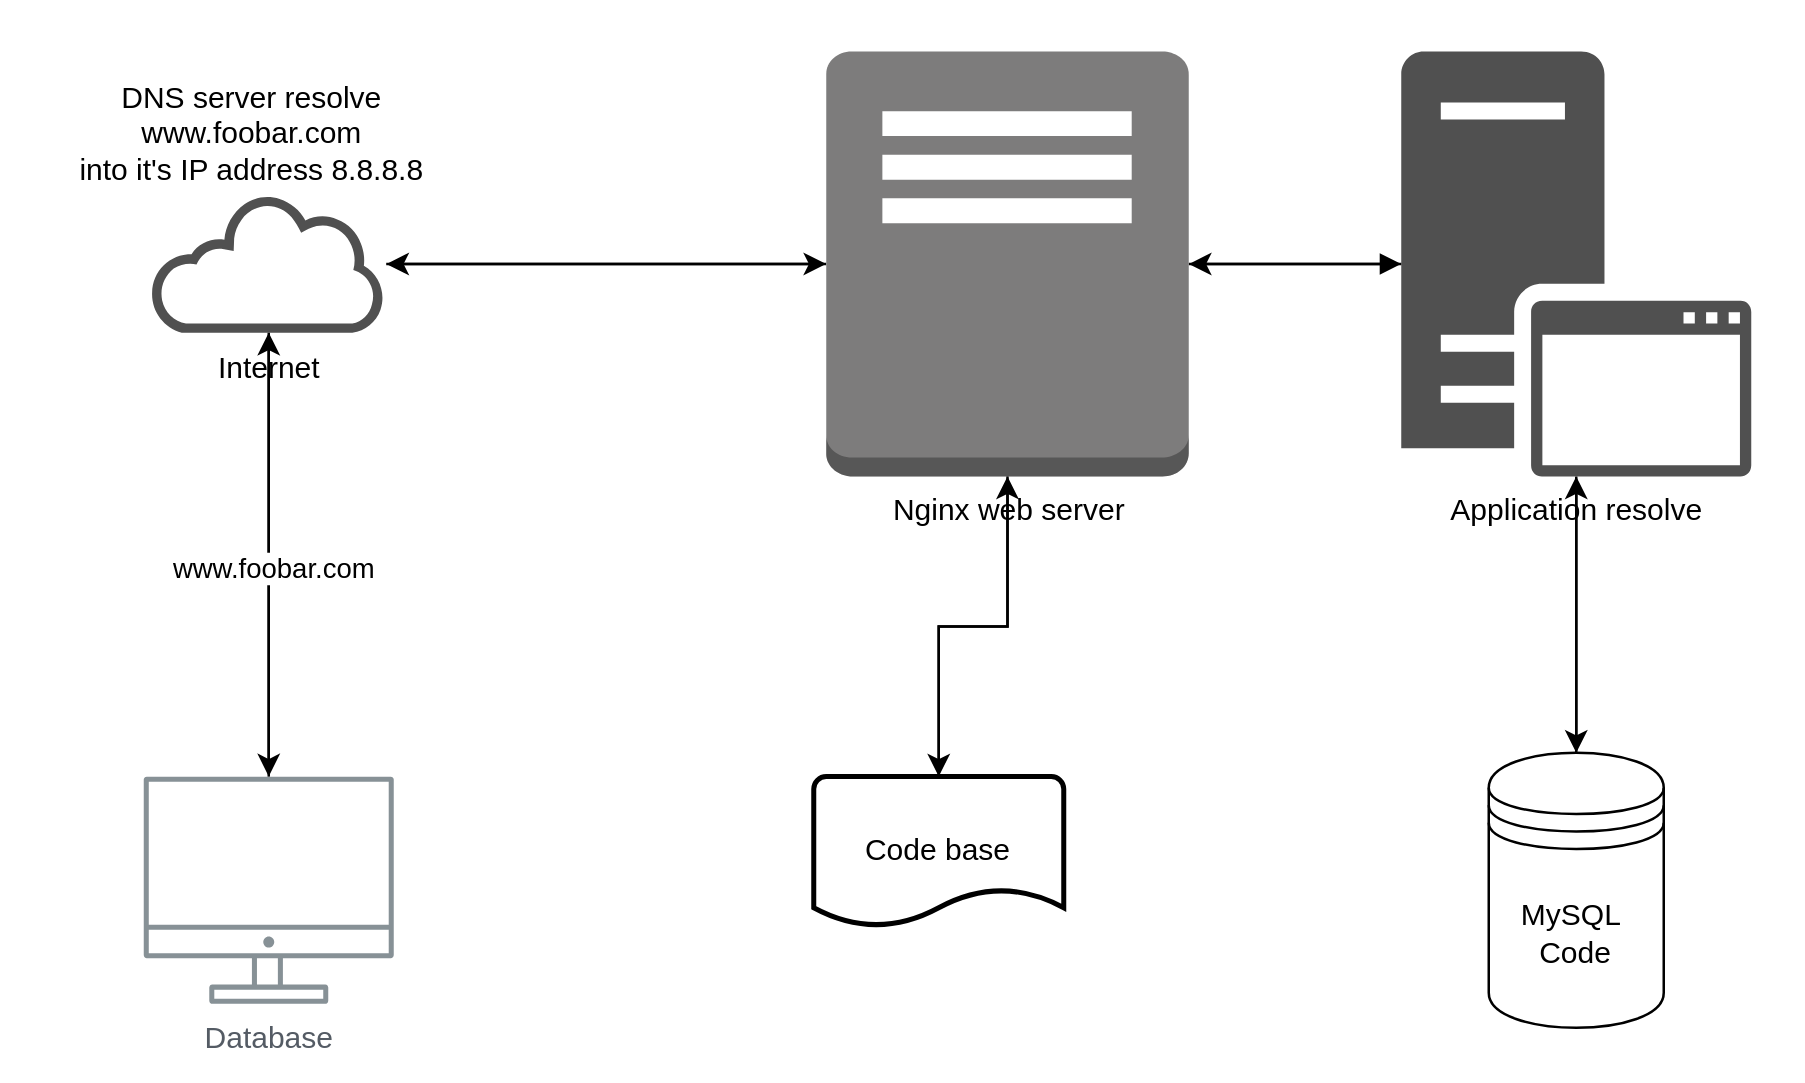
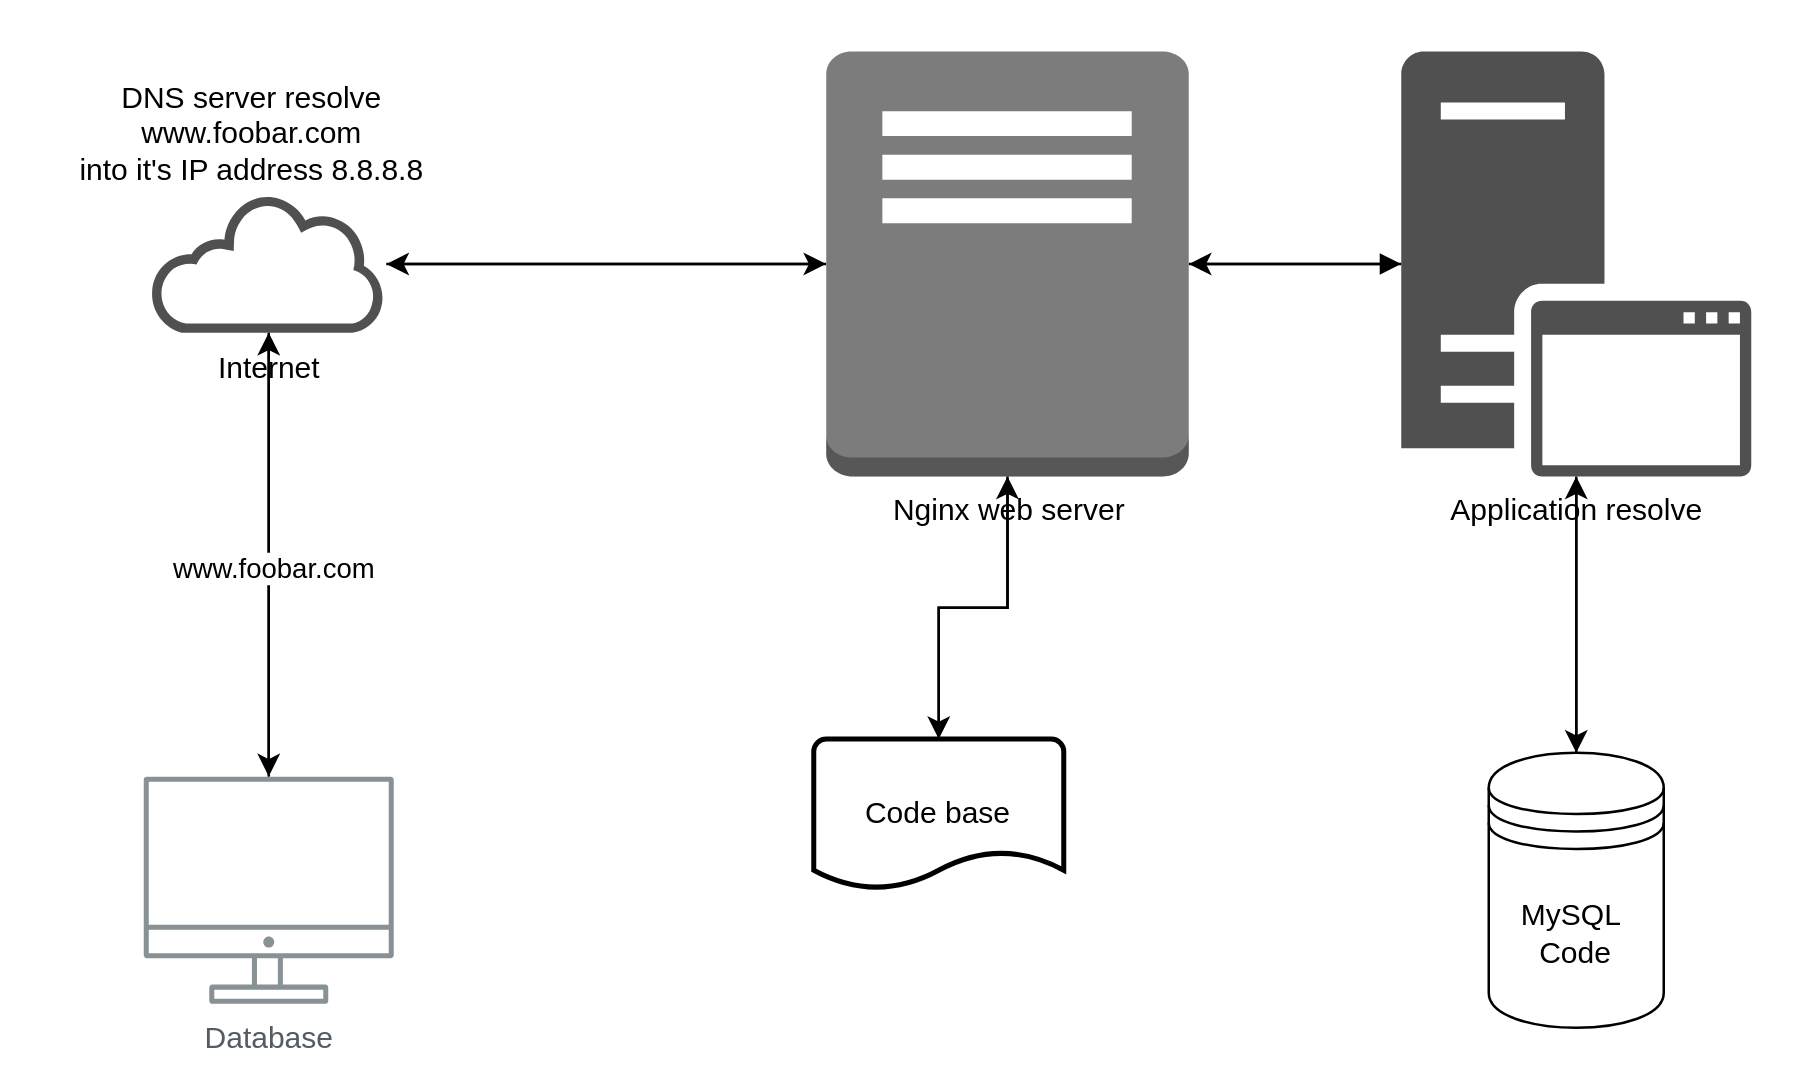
(939, 851) -> (939, 814)
